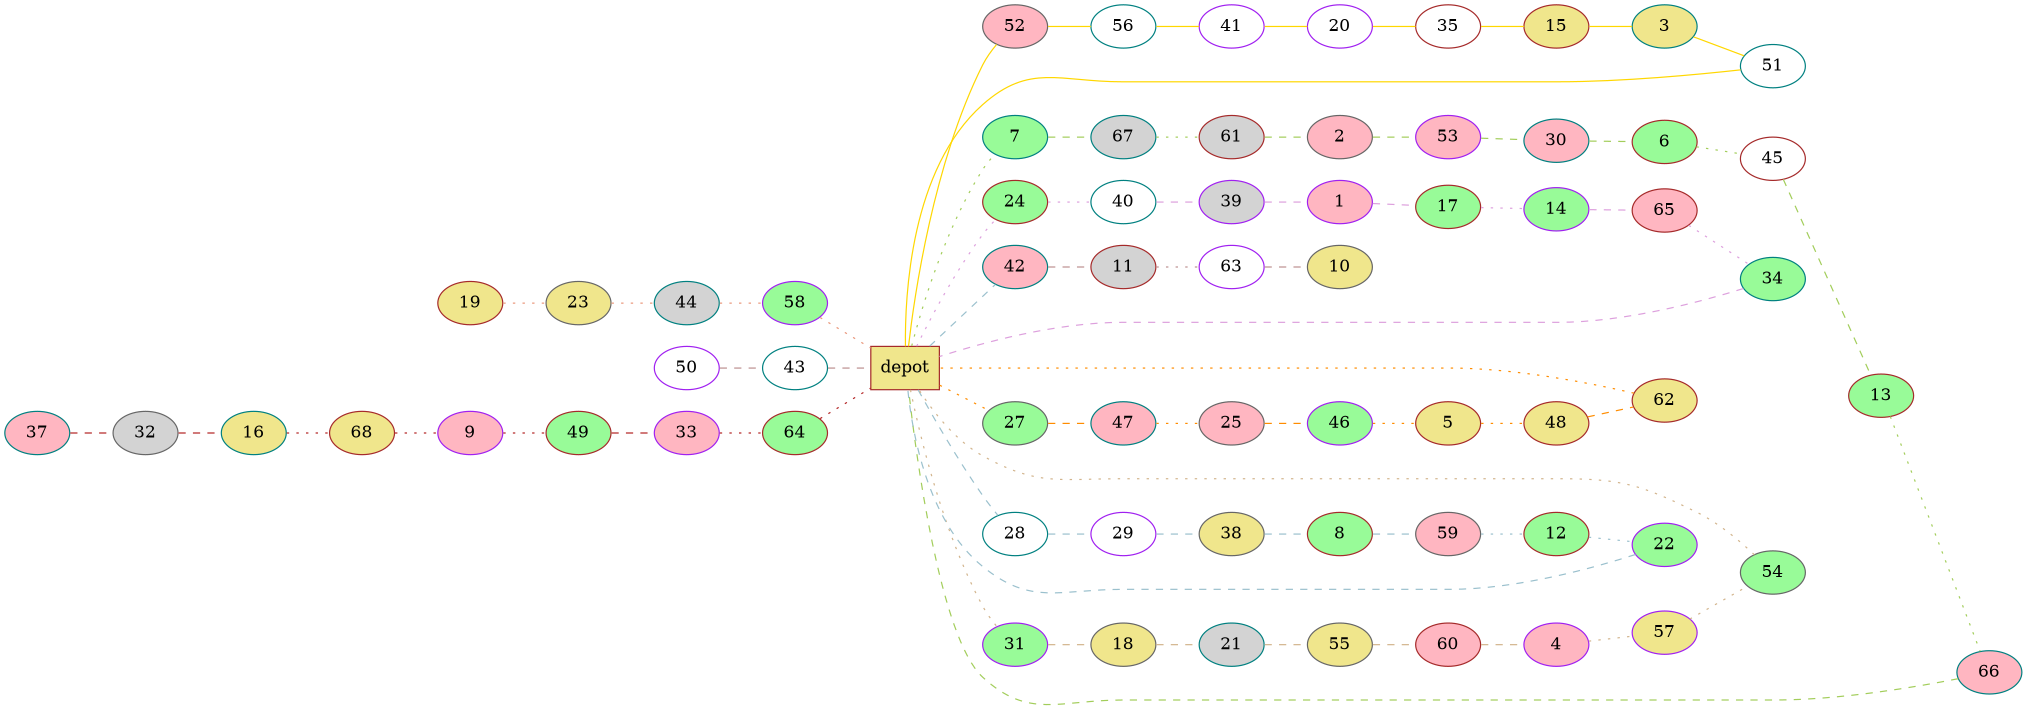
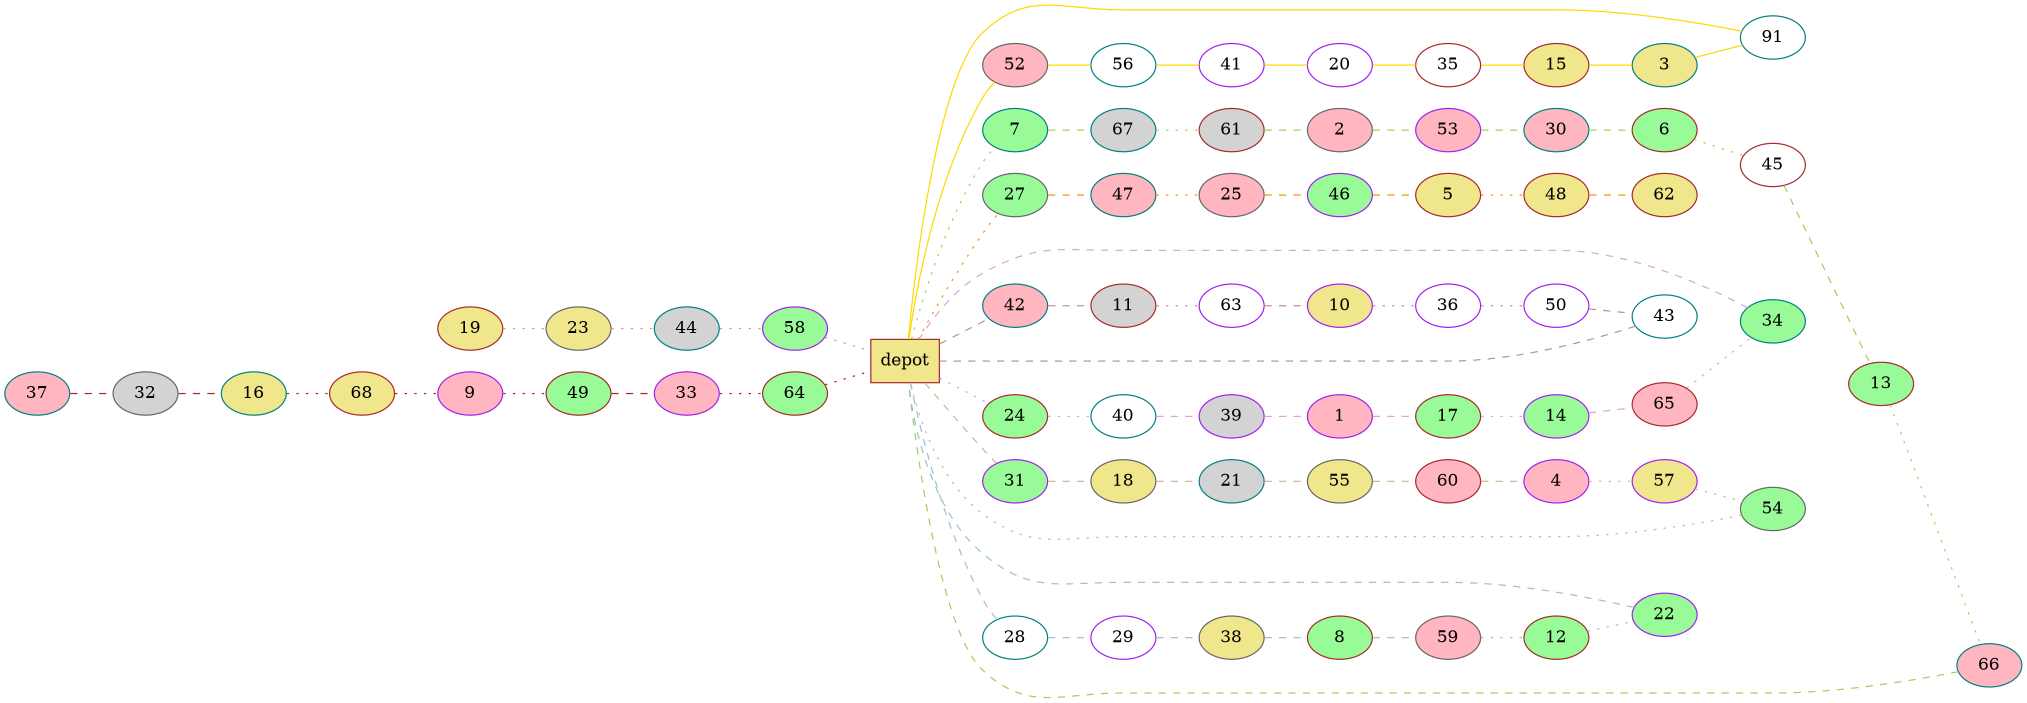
(1773, 66) -> (1773, 37)
(1340, 267) -> (1340, 306)
none -> (1448, 306)
(962, 315) -> (964, 331)
(1288, 368) -> none
(1394, 423) -> (1394, 195)
(959, 554) -> (960, 424)
